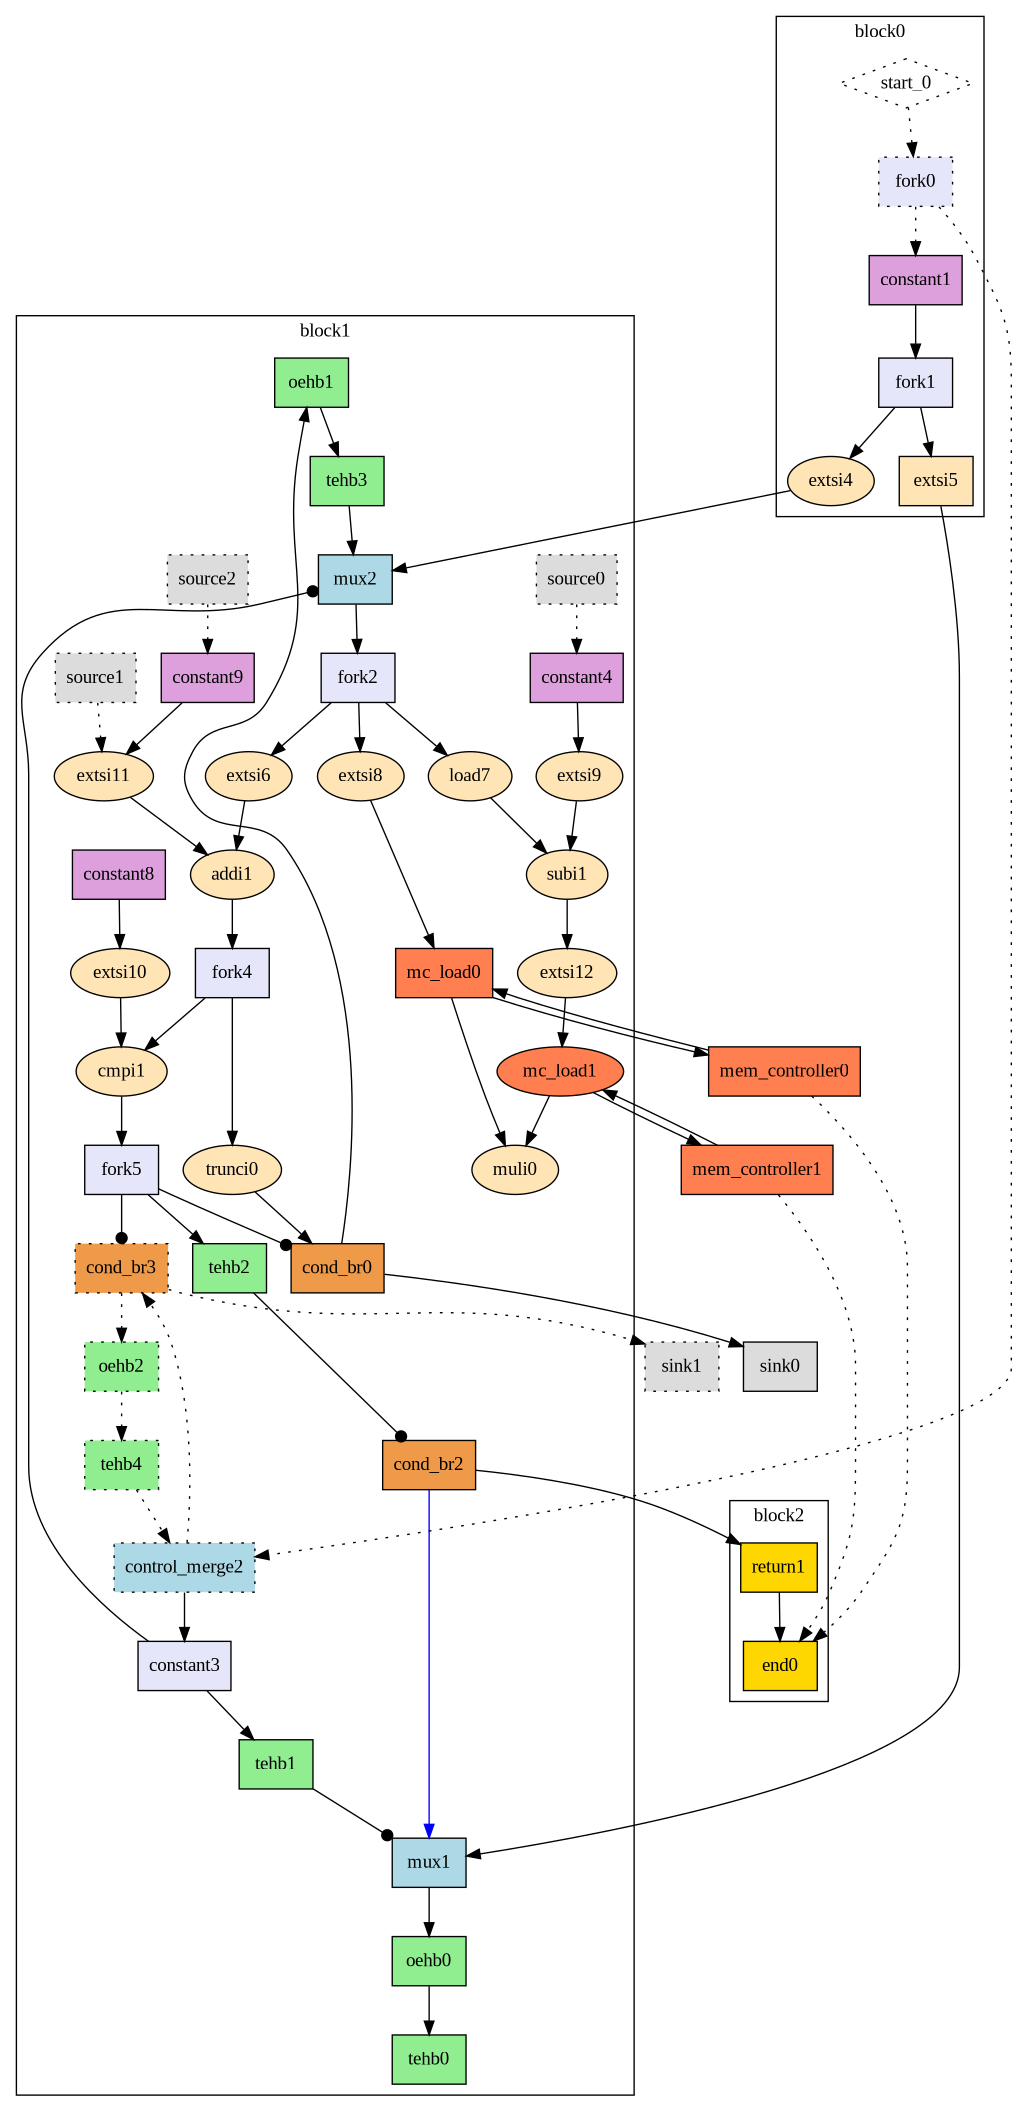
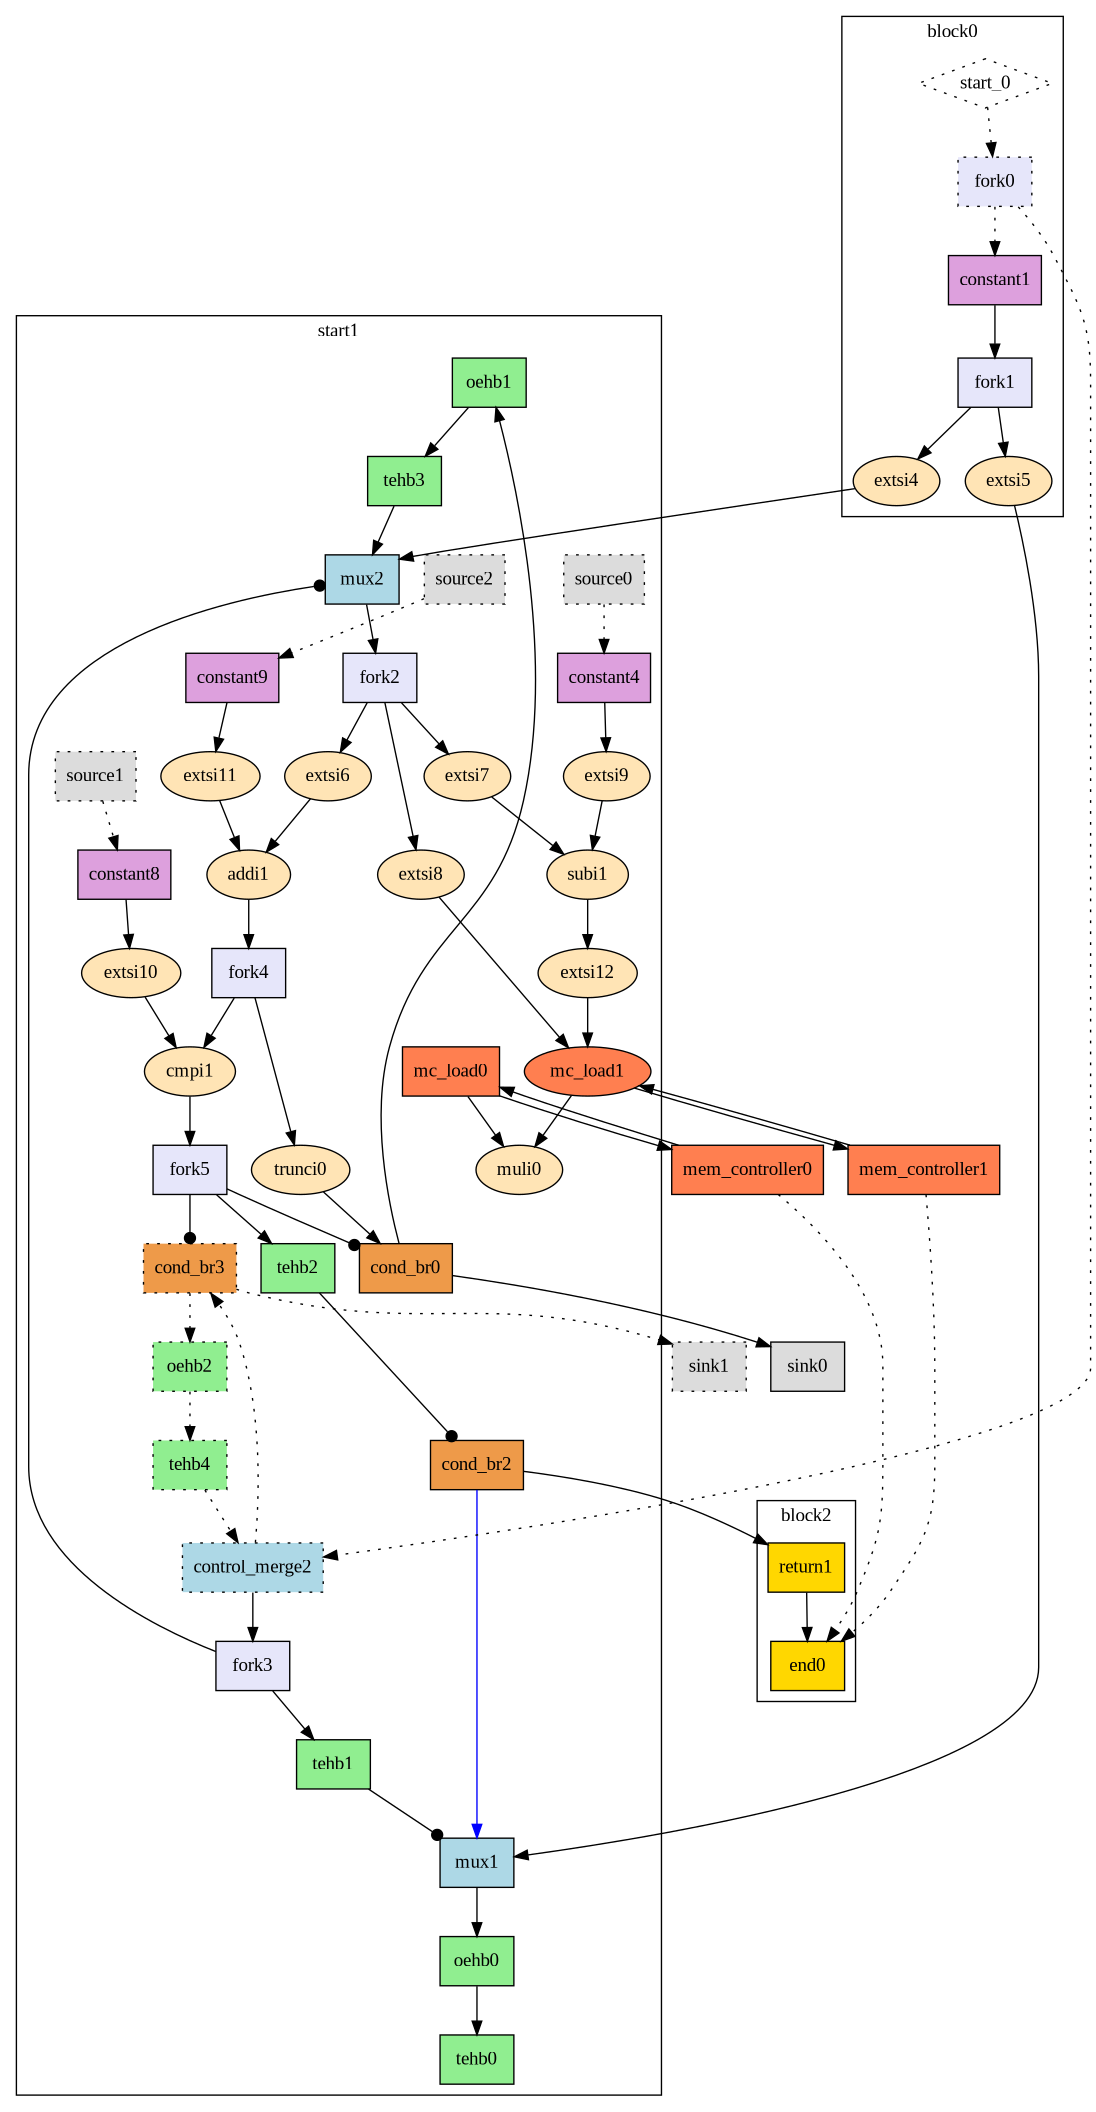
(325, 331) -> (339, 331)
(936, 481) -> (1009, 481)
(99, 720) -> (108, 819)
(470, 776) -> (467, 776)
(399, 868) -> (499, 967)
(184, 1666) -> (253, 1666)
